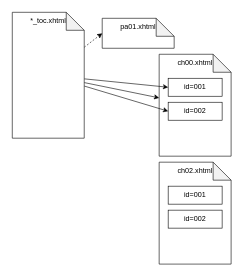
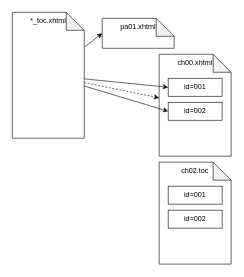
(92, 41) -> (92, 41)
(119, 90) -> (119, 90)
(195, 171) -> (195, 171)
